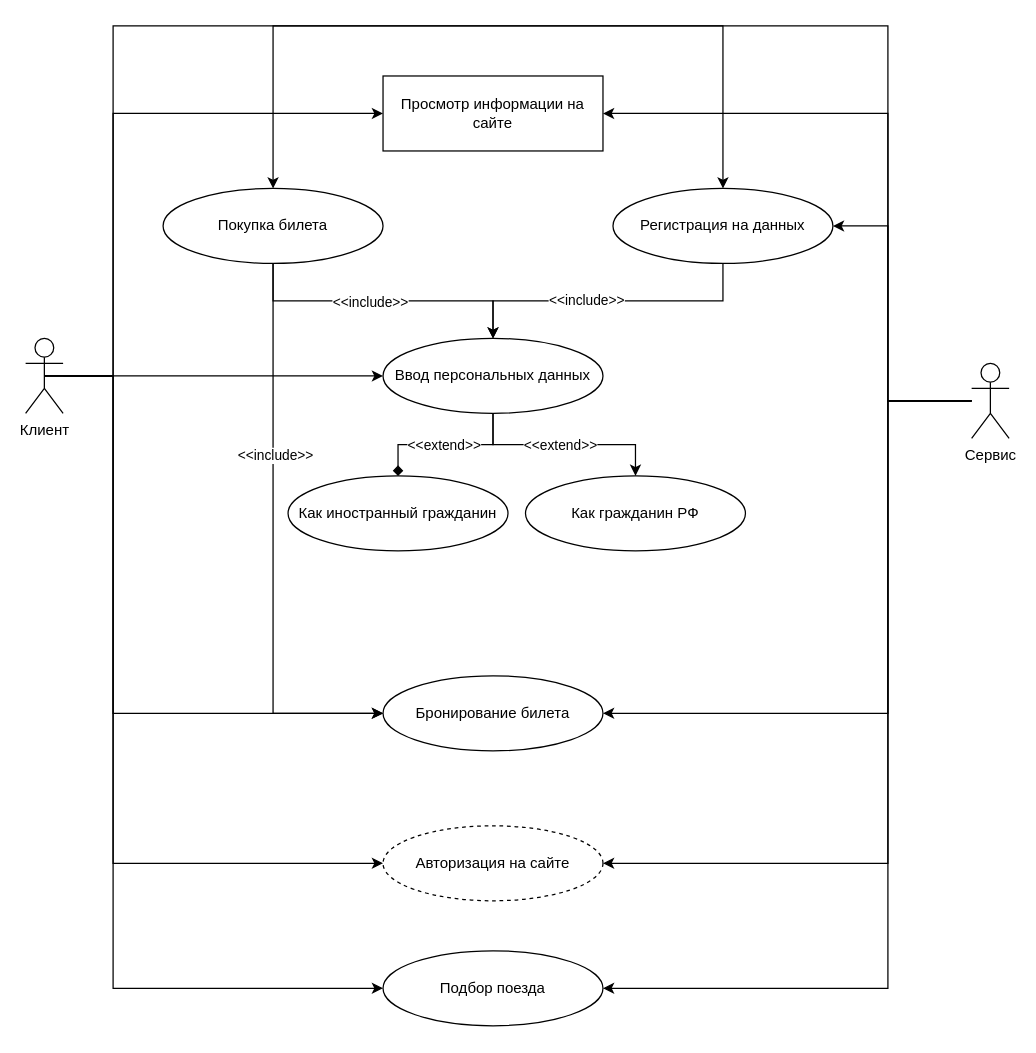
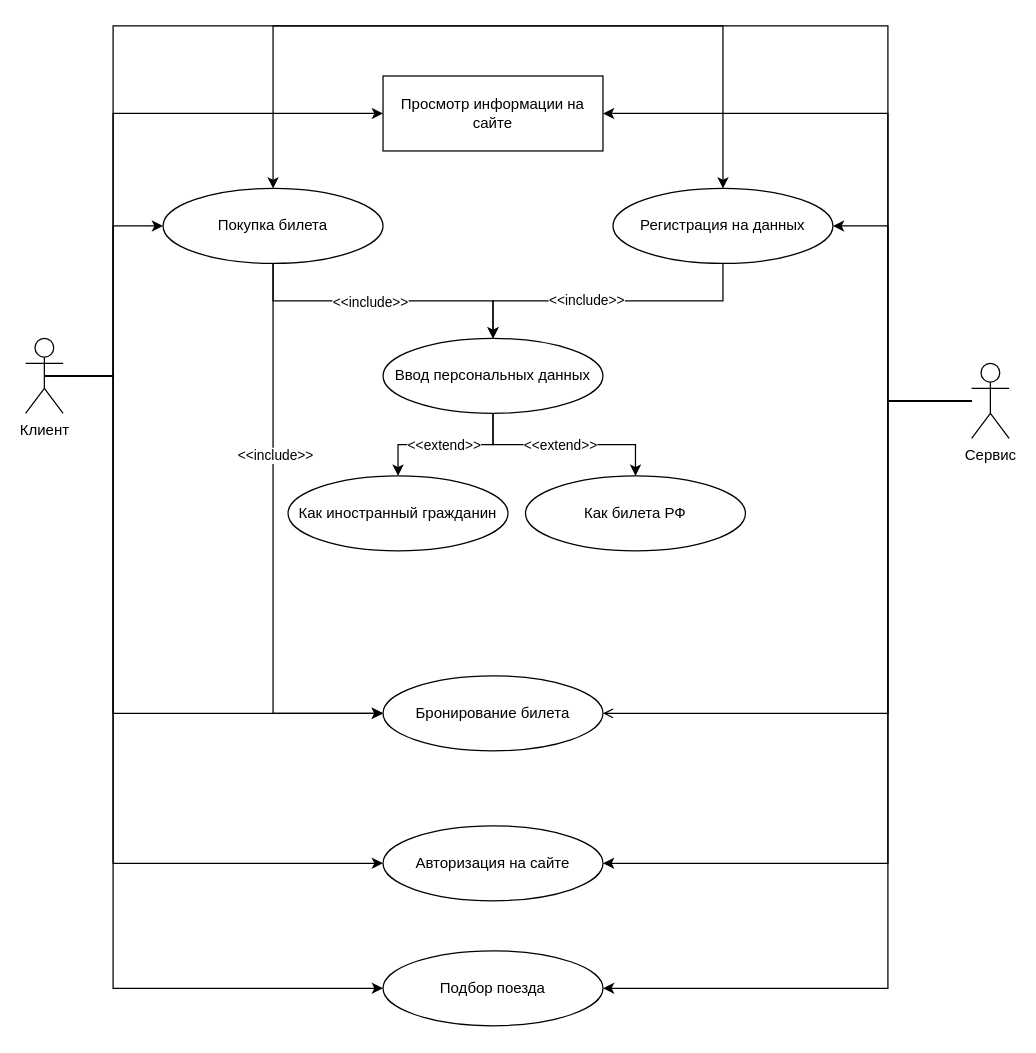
(245, 376) -> (135, 226)
(398, 465) -> (398, 466)
(636, 513) -> (636, 513)
(613, 713) -> (610, 713)
(493, 863) -> (493, 863)
